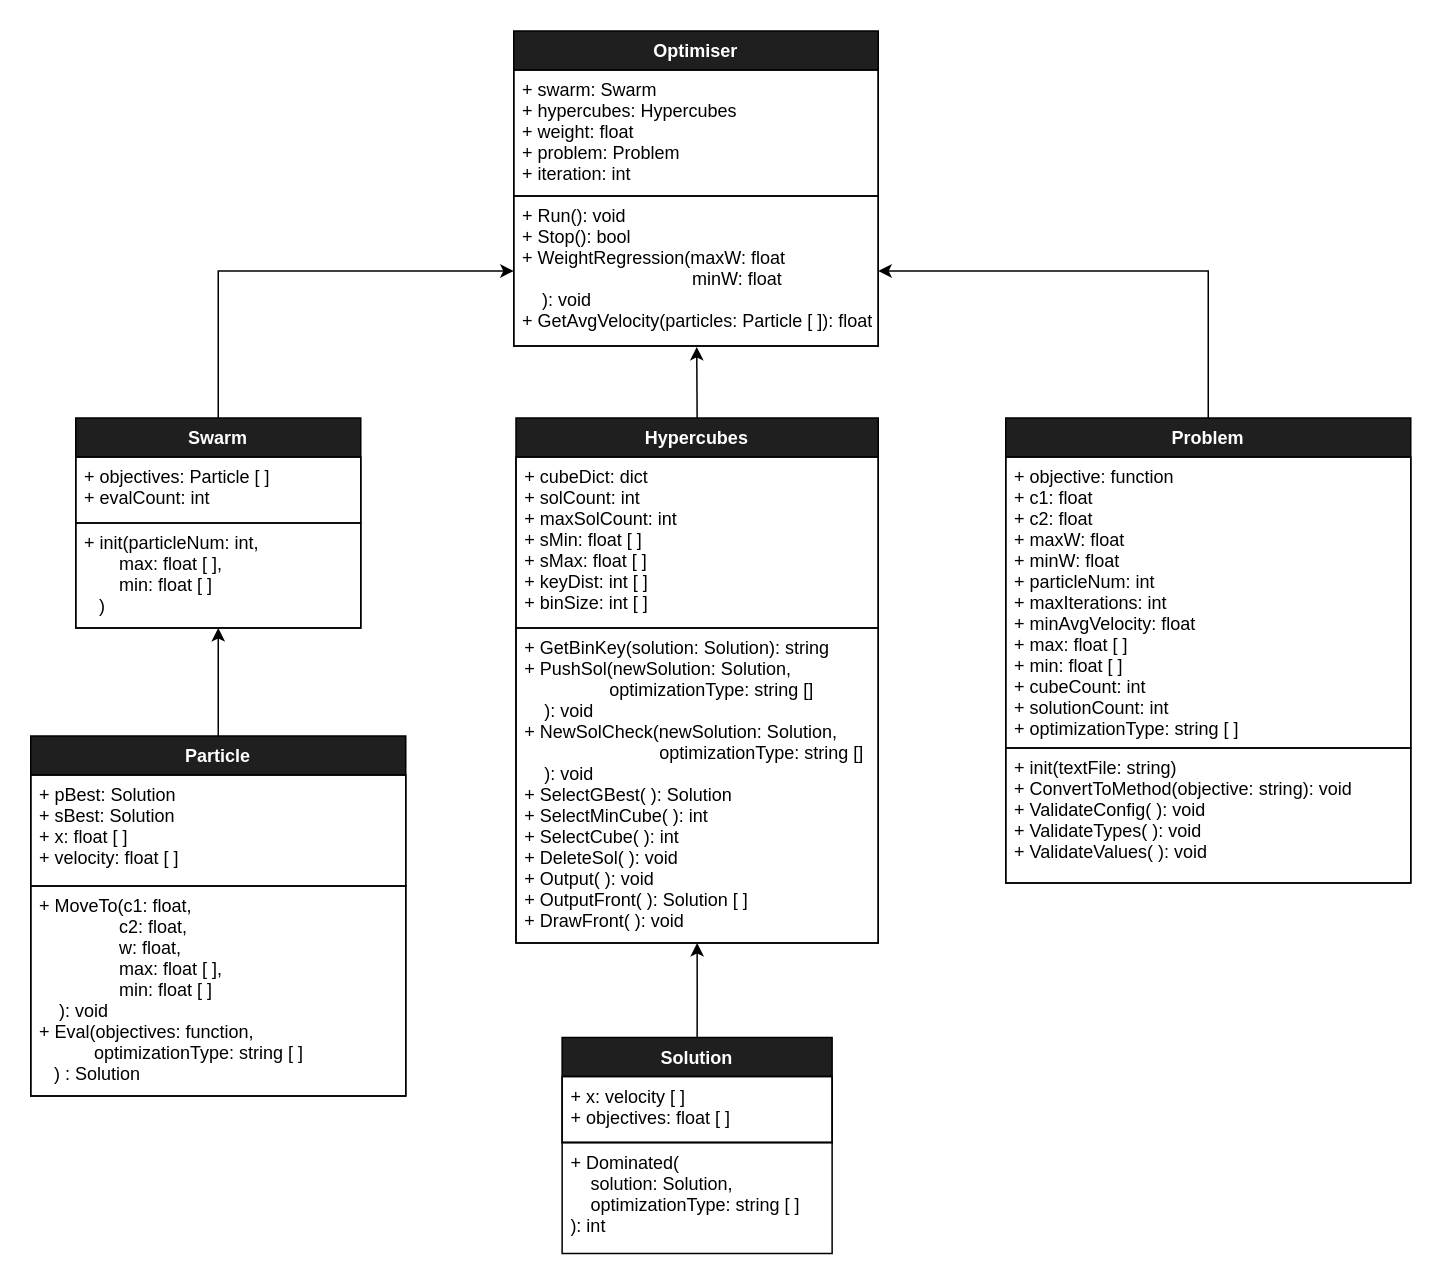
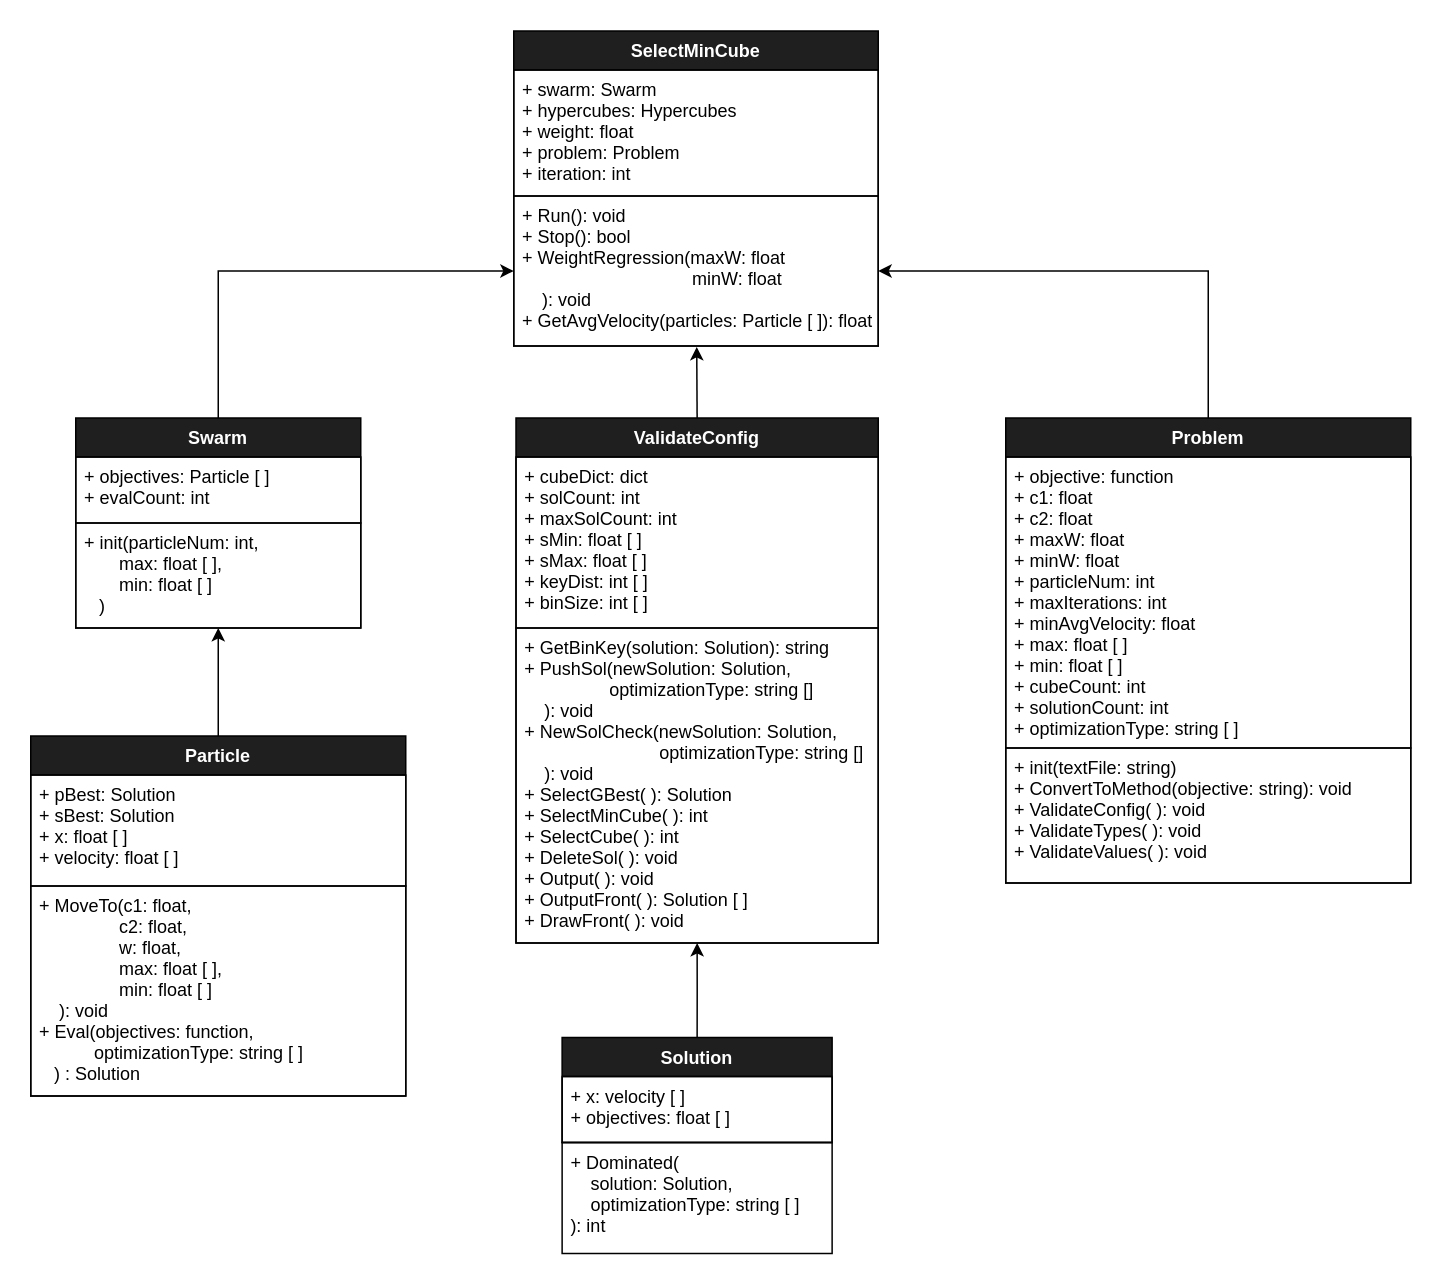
(695, 51) -> (695, 51)
(696, 438) -> (696, 438)
